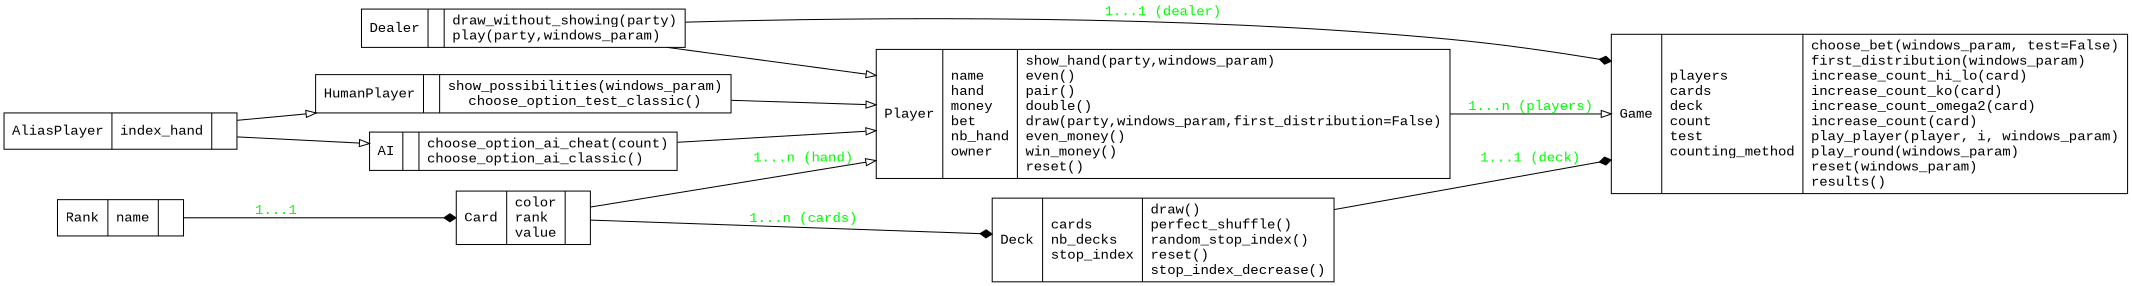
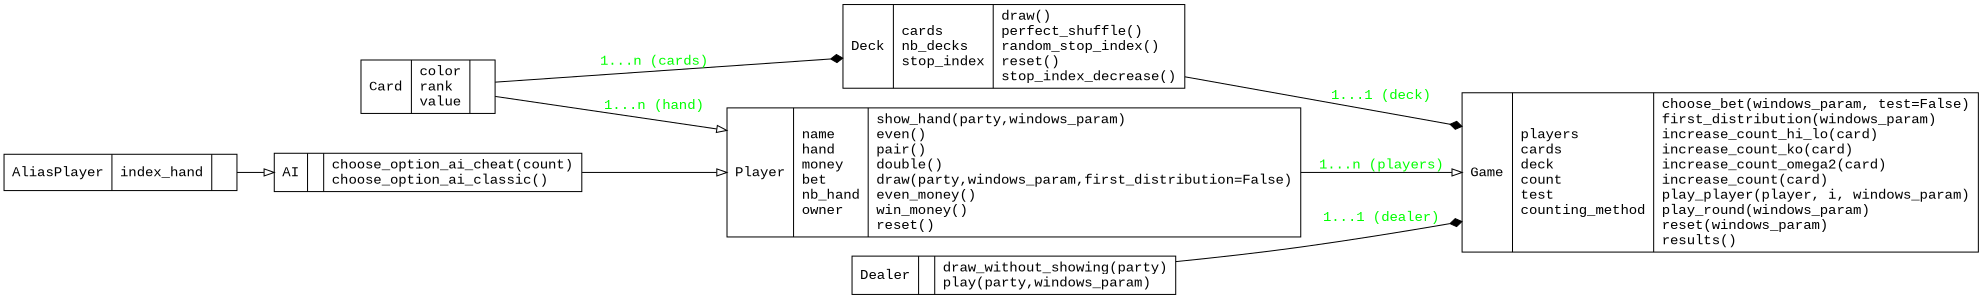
(767, 61) -> none
(523, 94) -> none
(120, 218) -> none
